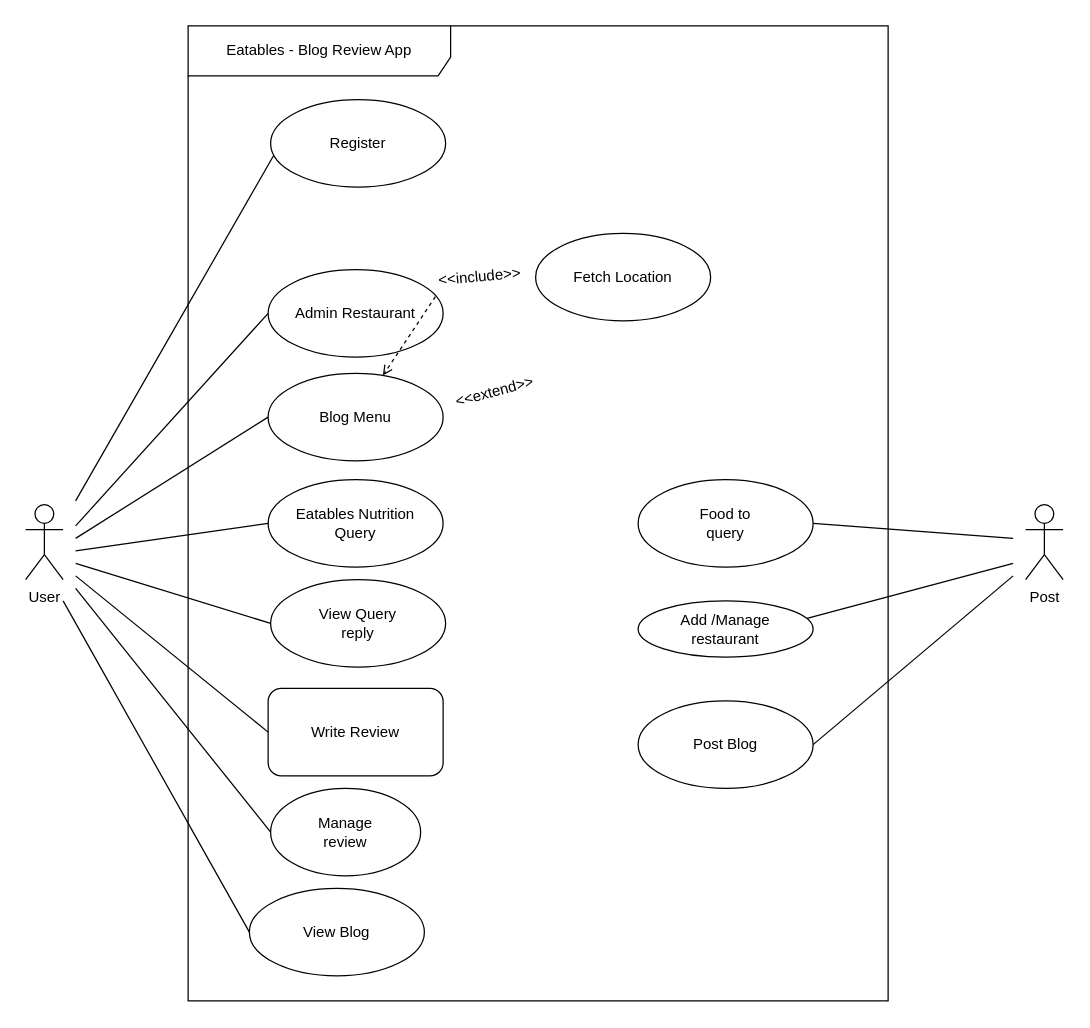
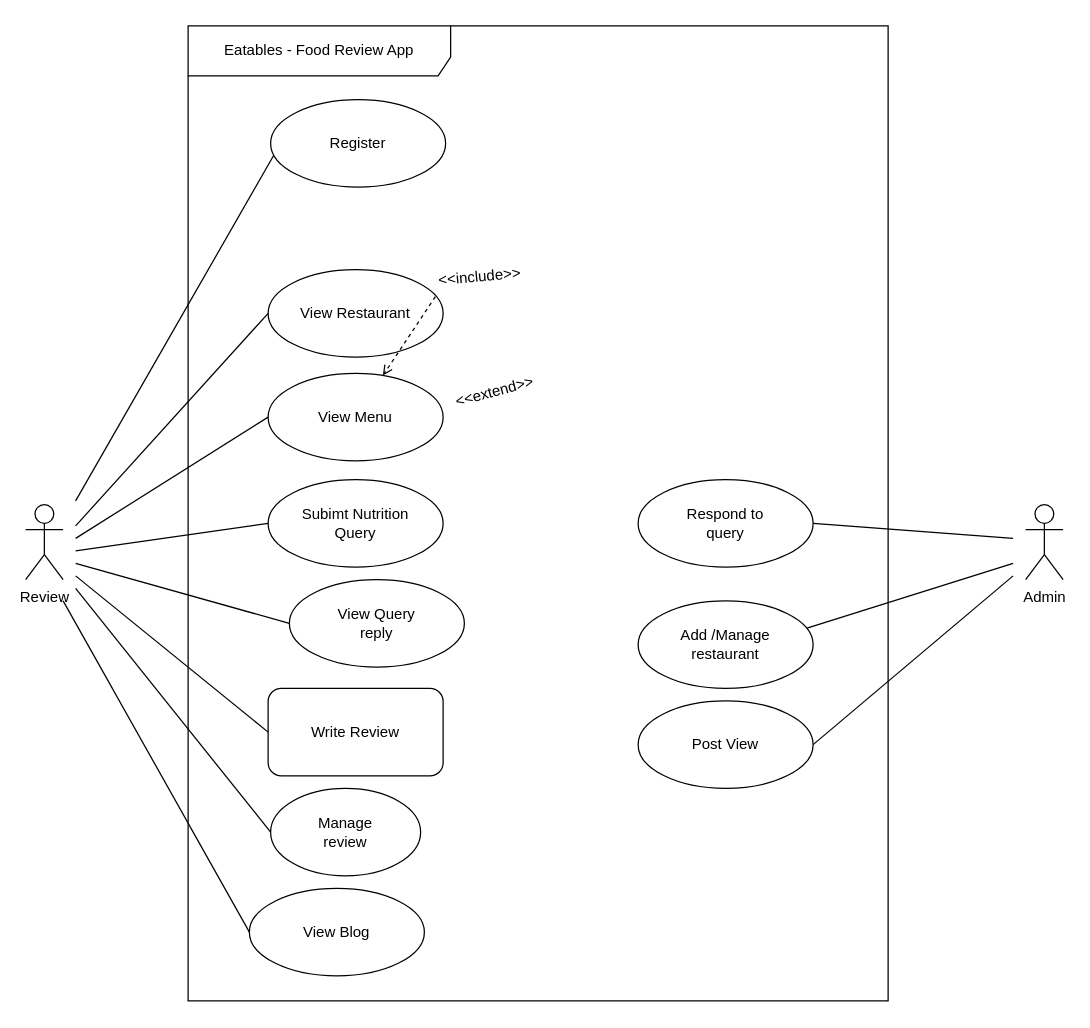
(319, 51) -> (319, 51)
(623, 277) -> none
(356, 313) -> (356, 313)
(356, 417) -> (356, 417)
(356, 523) -> (356, 523)
(726, 523) -> (726, 523)
(45, 597) -> (45, 597)
(1045, 597) -> (1045, 597)
(358, 623) -> (377, 623)
(726, 629) -> (726, 644)
(726, 744) -> (726, 744)
